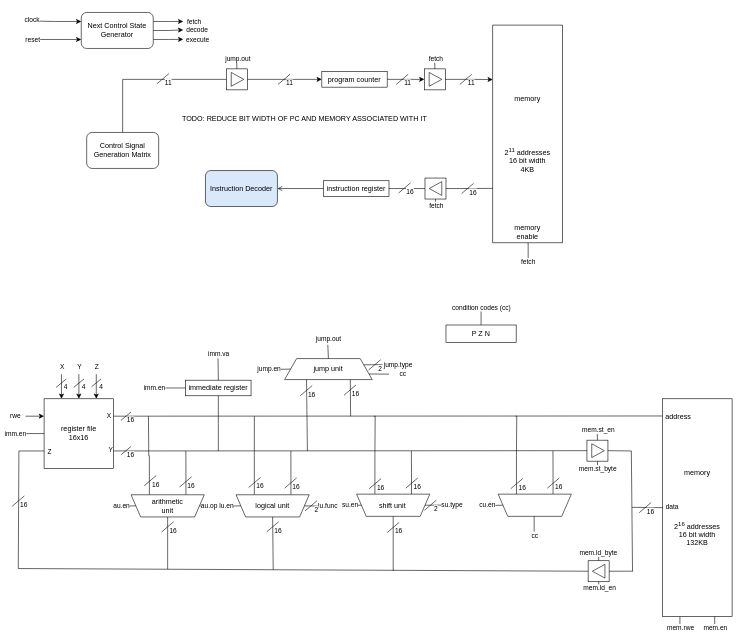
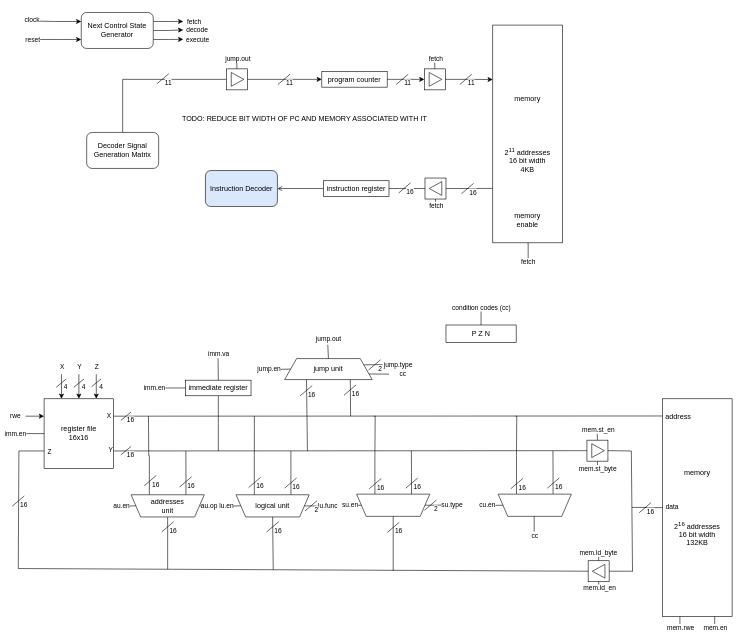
(123, 150) -> (123, 150)
(528, 232) -> (528, 220)
(393, 505) -> none
(168, 506) -> (168, 506)
